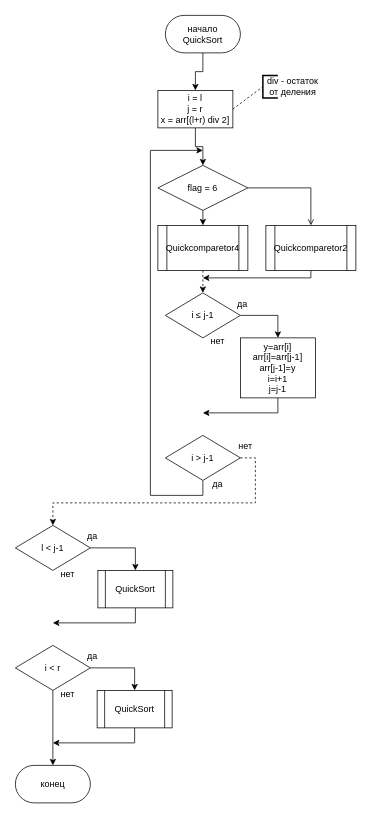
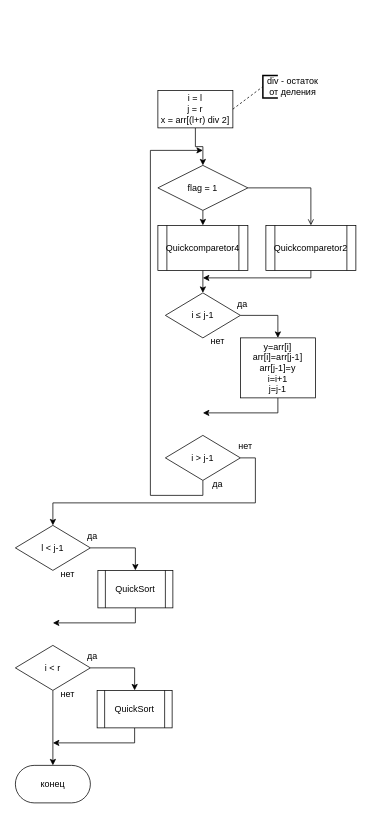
(203, 34) -> none
(195, 74) -> none
(203, 188) -> (203, 188)
(203, 280) -> (203, 280)
(176, 503) -> (176, 503)
